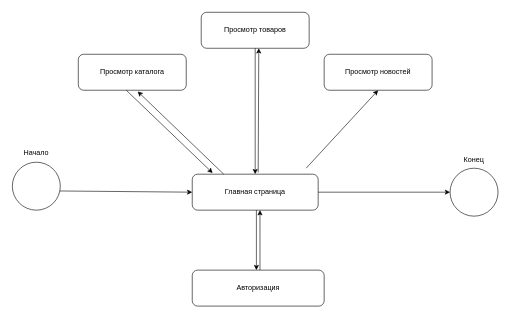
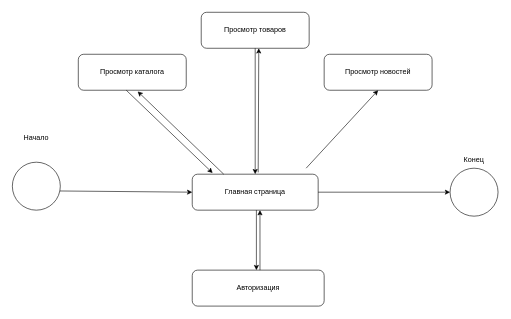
(36, 153) -> (36, 138)
